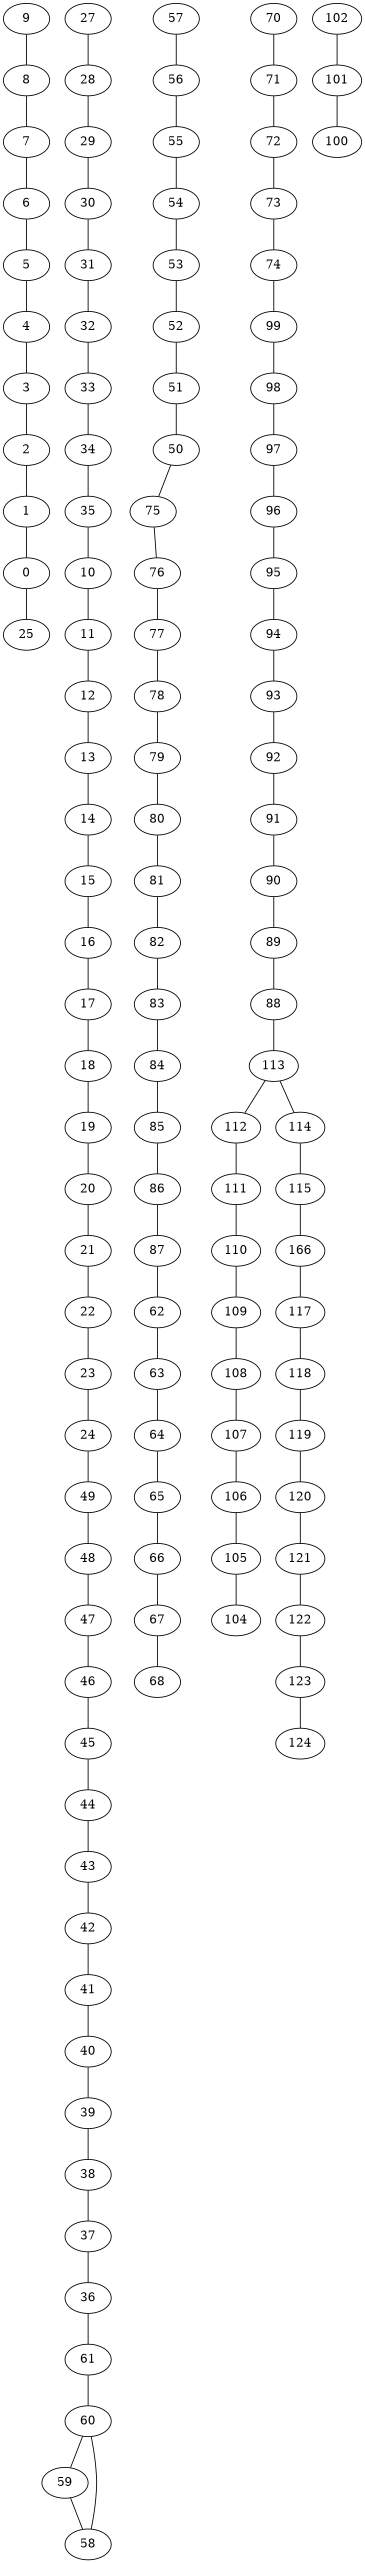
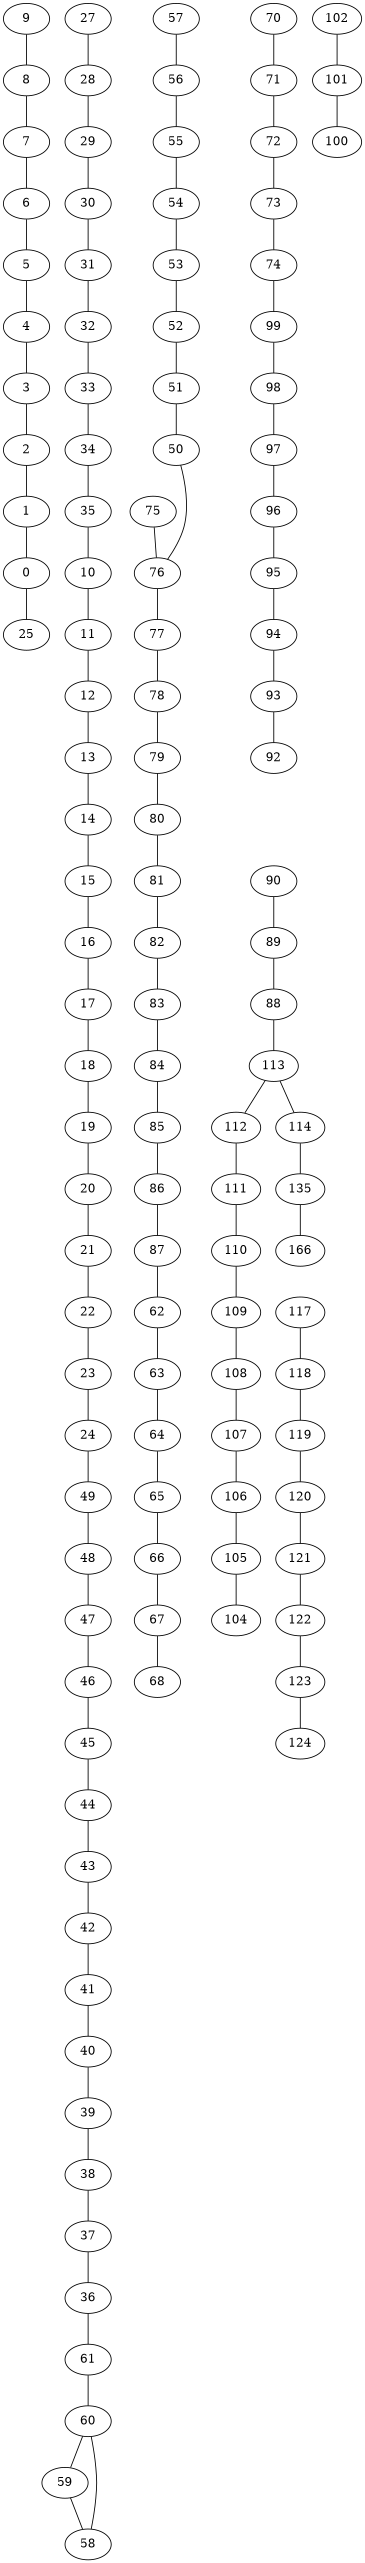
(165, 481) -> (186, 514)
(274, 820) -> none
(300, 1189) -> (300, 1189)
(300, 1282) -> none
